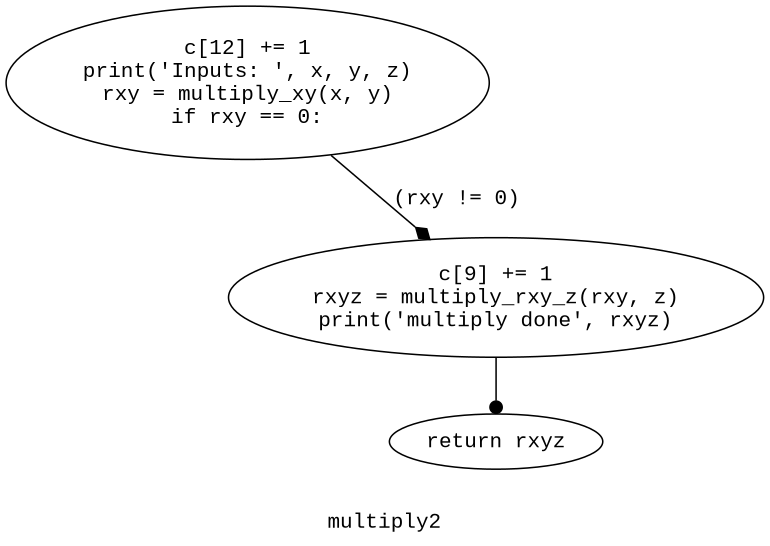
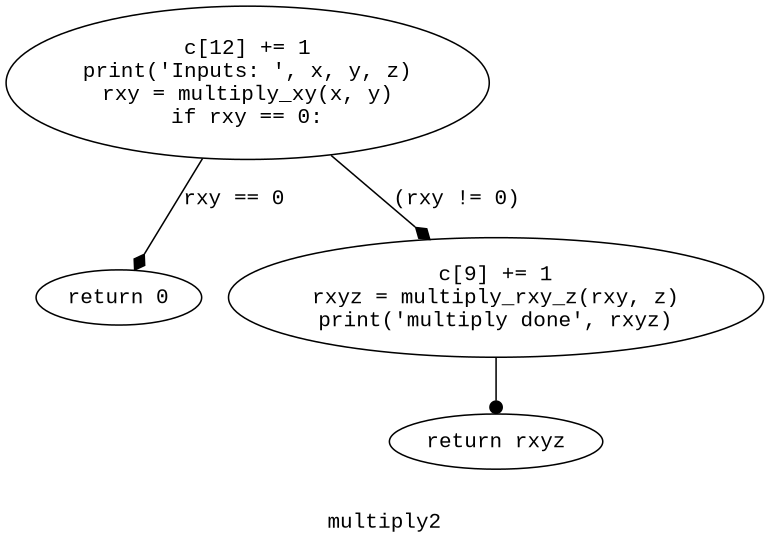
none -> (119, 297)
